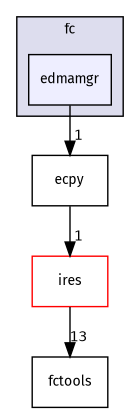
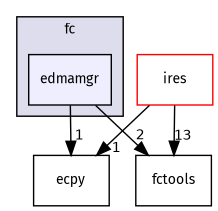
none -> (117, 125)
(70, 224) -> (129, 124)
